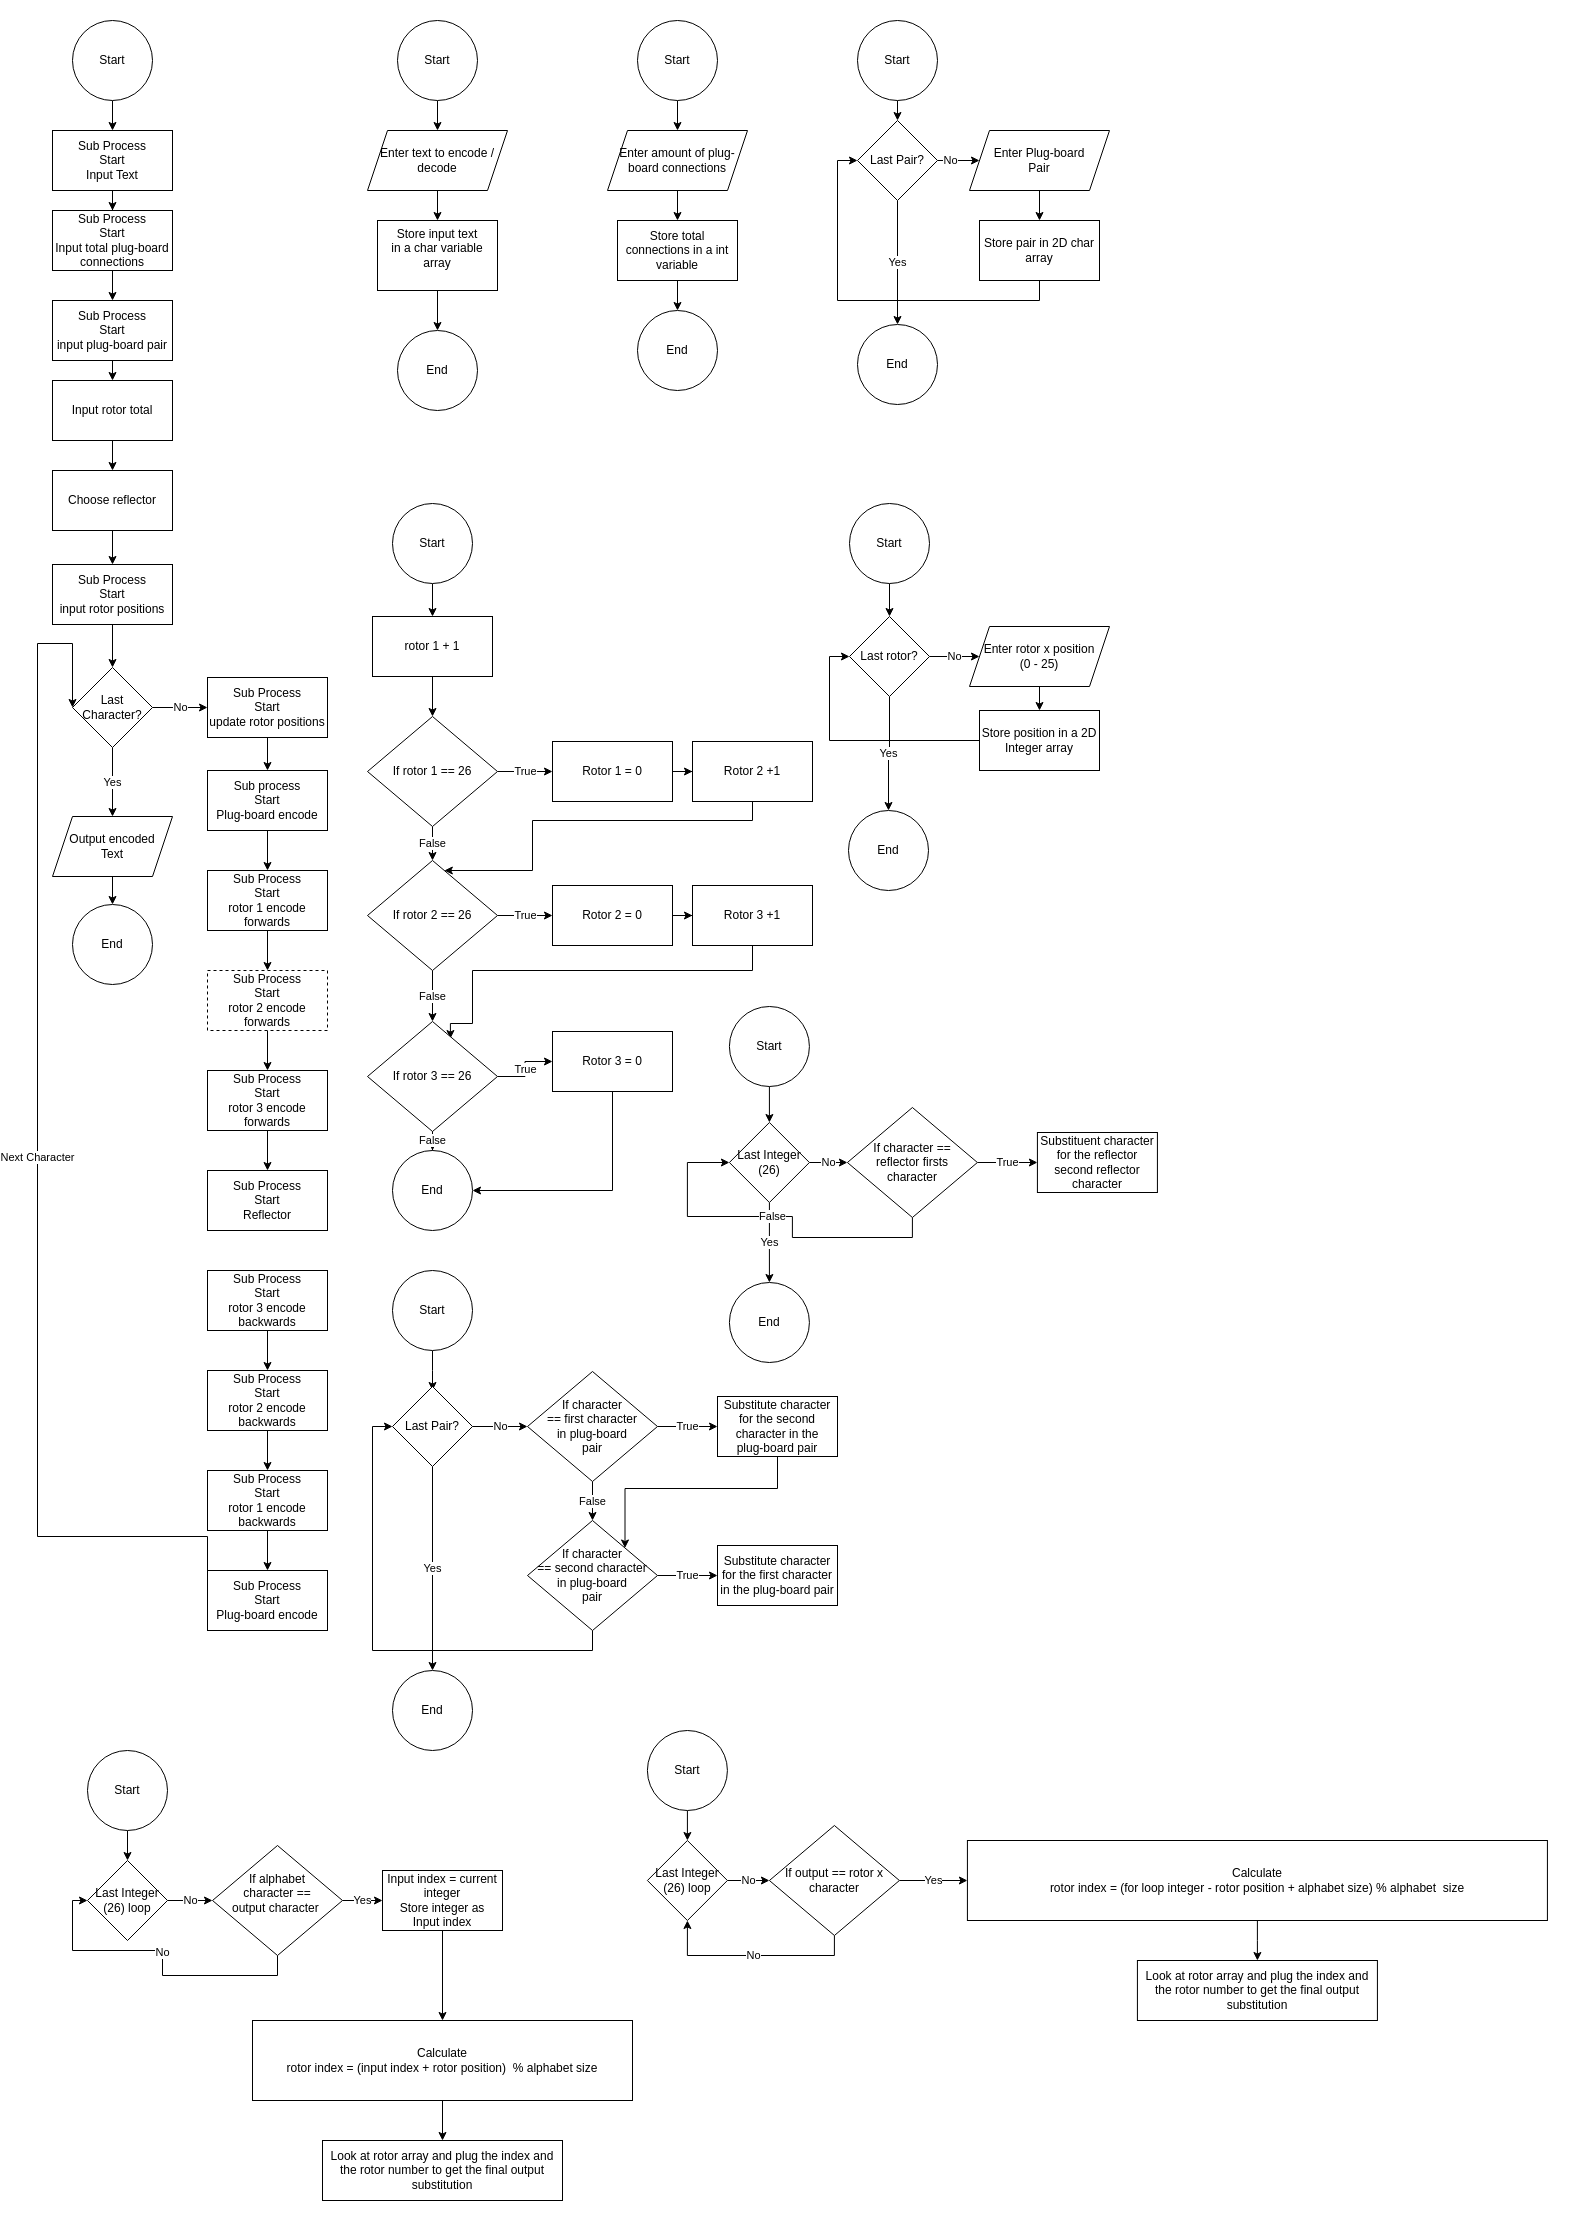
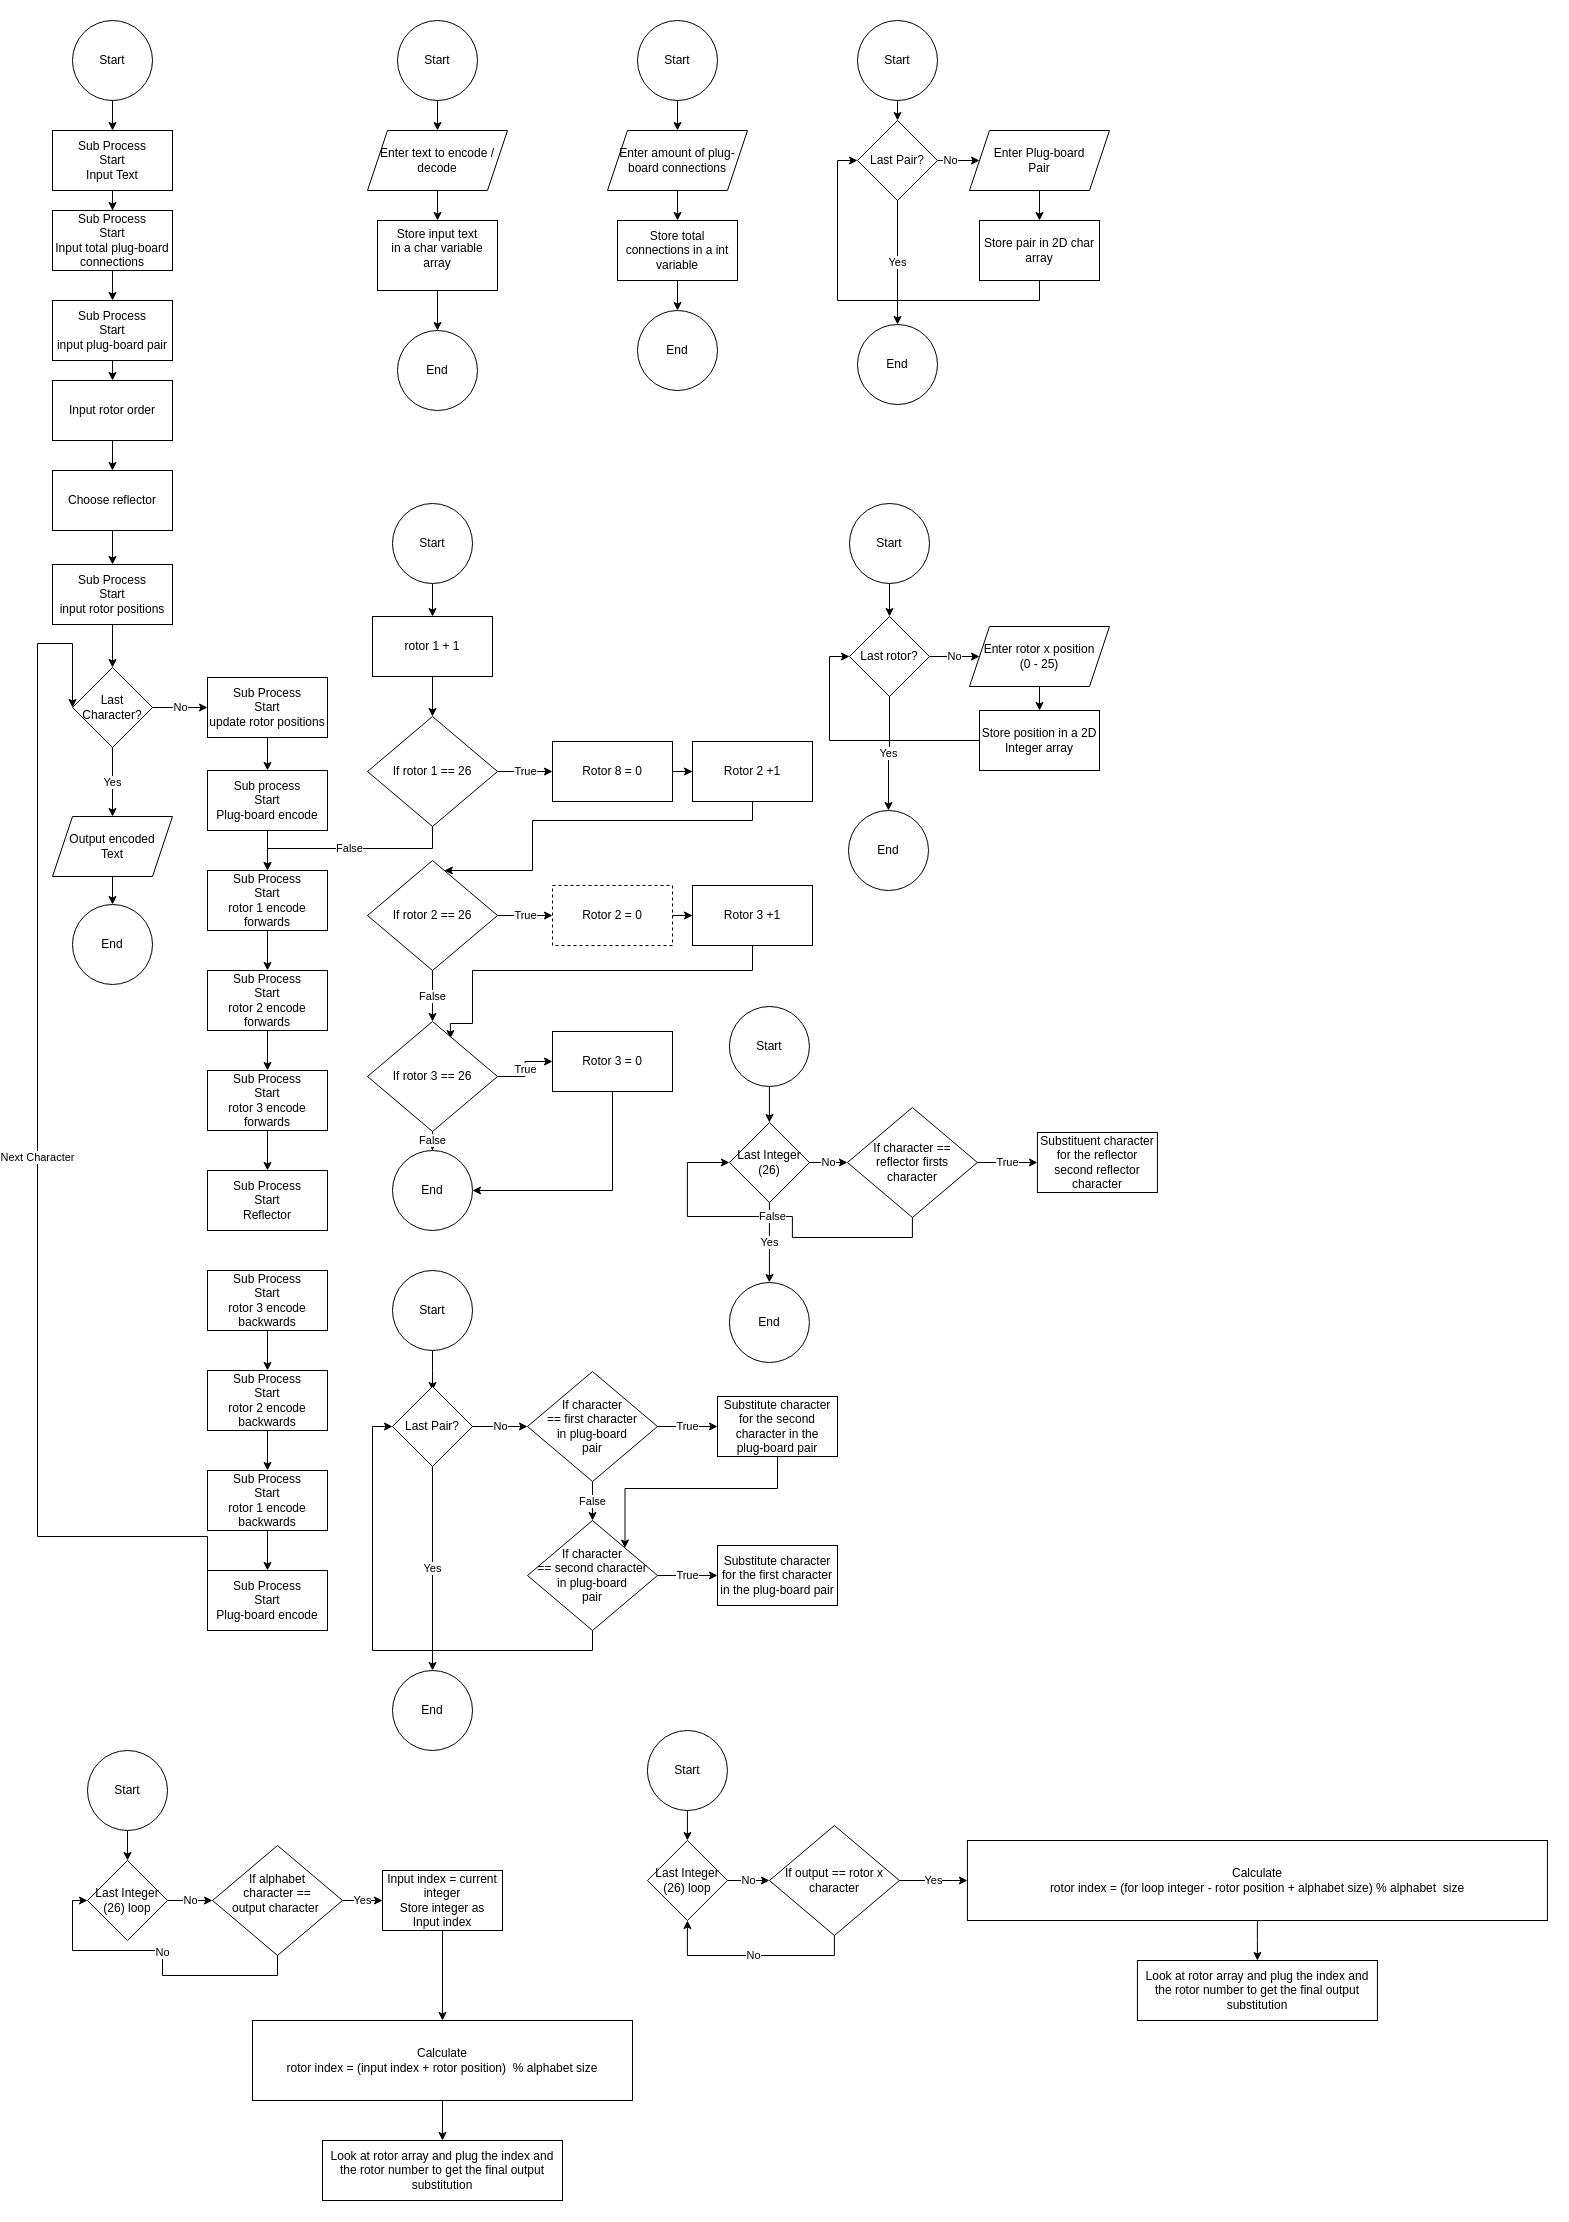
(113, 411) -> (113, 411)
(613, 772) -> (613, 772)
(433, 844) -> (358, 849)
(613, 916) -> (613, 916)
(268, 1001) -> (268, 1001)
